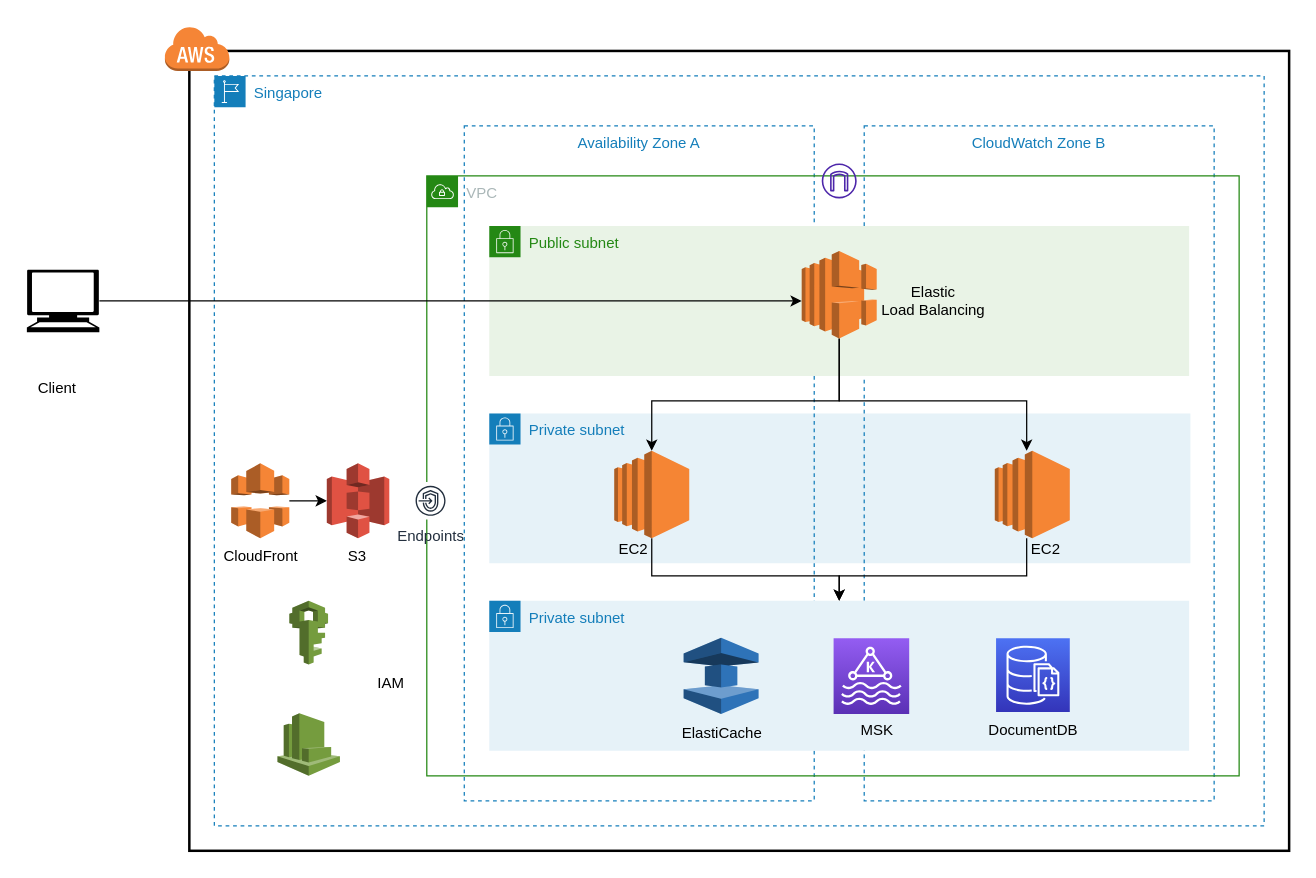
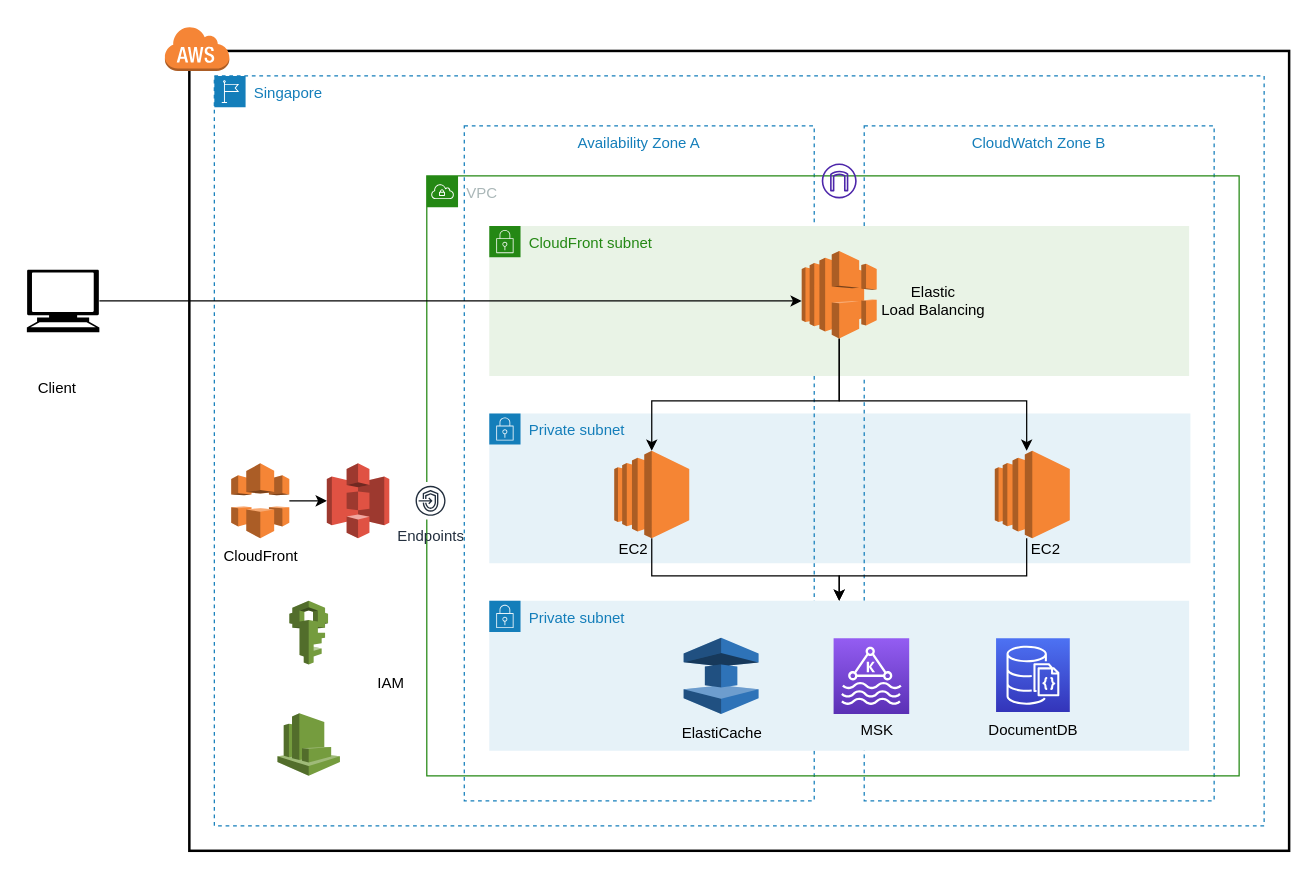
(578, 243) -> (597, 243)
(357, 557) -> none
